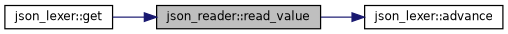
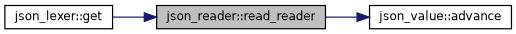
(239, 17) -> (241, 17)
(434, 17) -> (440, 17)
